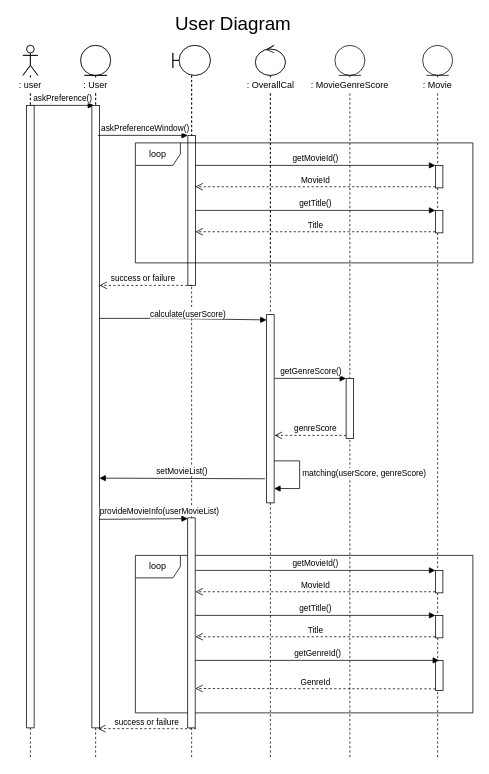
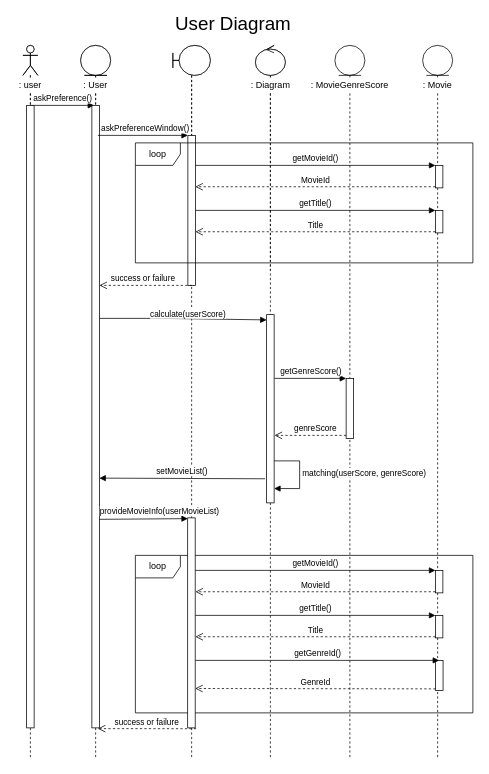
(271, 85) -> (271, 85)
